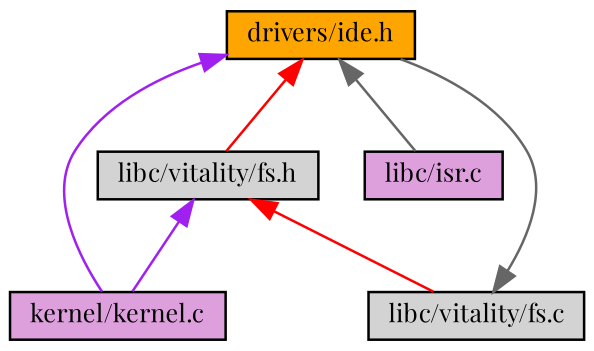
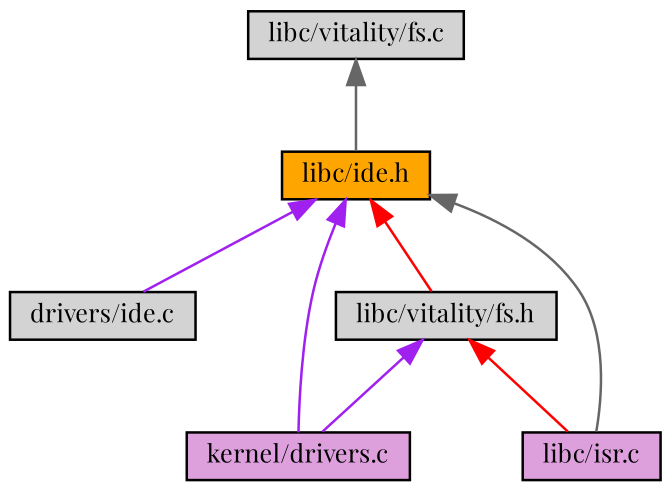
(321, 35) -> (356, 175)
(354, 251) -> (528, 395)
none -> (103, 316)
(118, 316) -> (298, 456)
